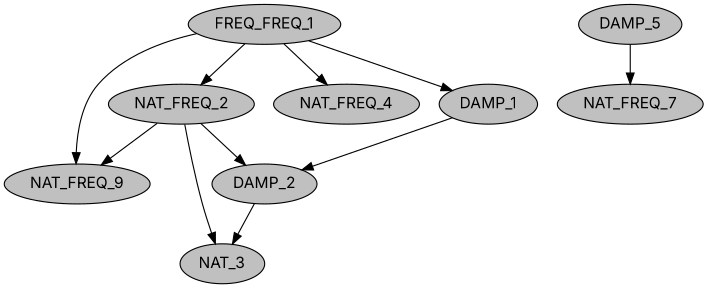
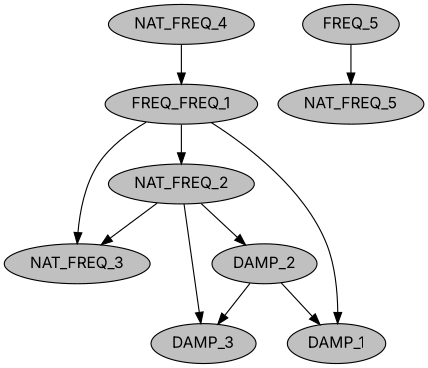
(630, 24) -> (351, 24)
(302, 61) -> (181, 59)
(630, 104) -> (351, 104)
(383, 142) -> (297, 300)
(77, 184) -> (77, 264)
(222, 264) -> (204, 344)
